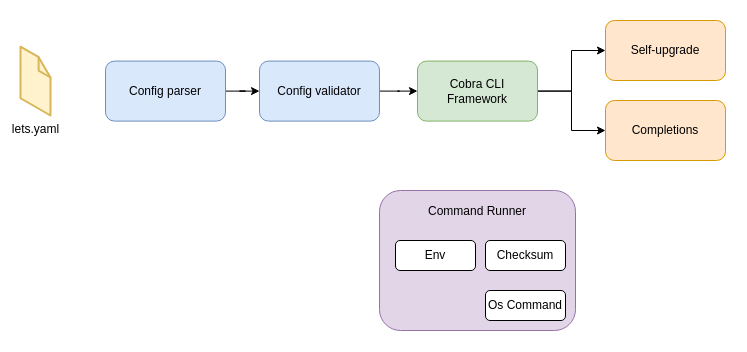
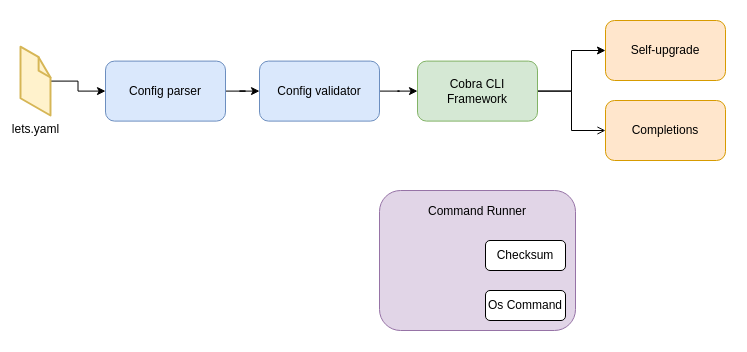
none -> (78, 83)
(597, 131) -> (599, 131)
(436, 256) -> none
